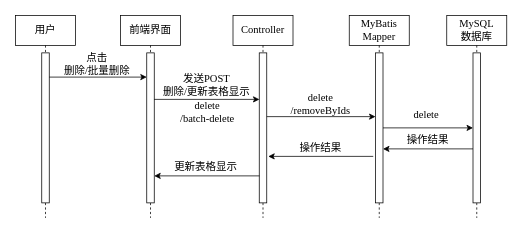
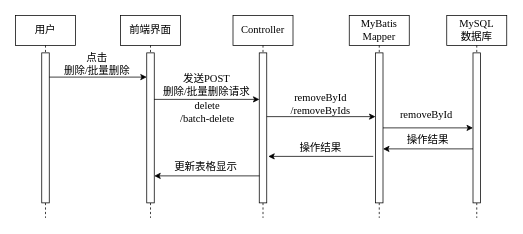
(207, 85) -> (207, 85)
(321, 105) -> (321, 105)
(426, 115) -> (426, 115)
